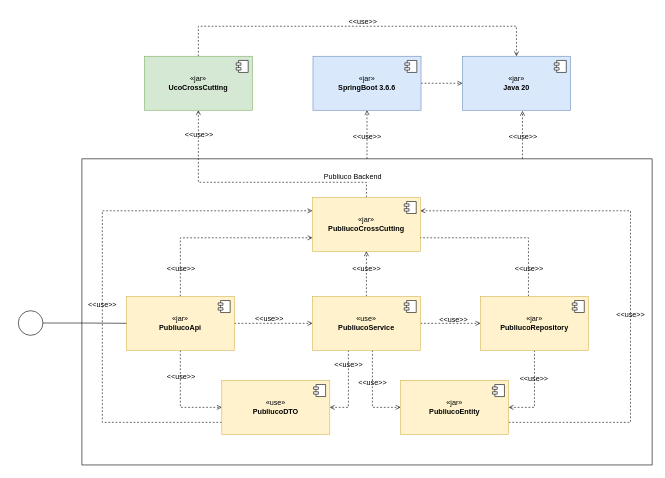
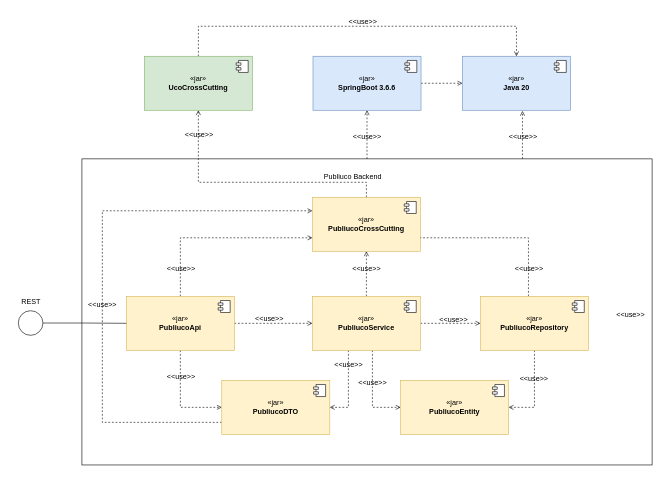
(630, 273) -> none
none -> (31, 302)
(366, 323) -> (366, 323)
(276, 407) -> (276, 407)
